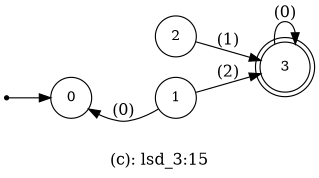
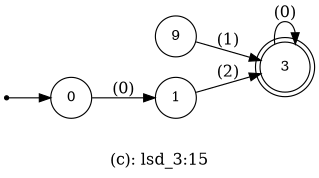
(176, 36) -> (176, 36)
(129, 121) -> (118, 98)
